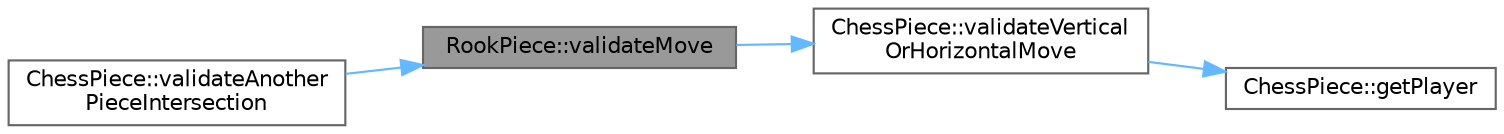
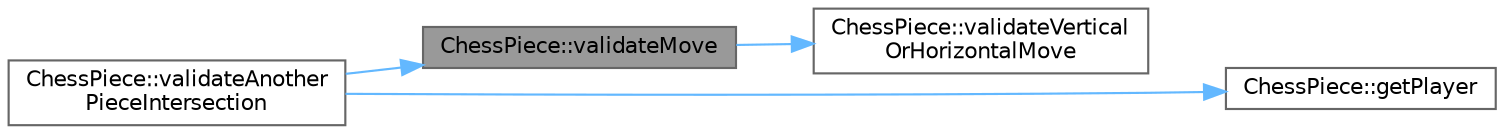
(580, 47) -> (580, 47)
(1176, 65) -> (775, 95)
